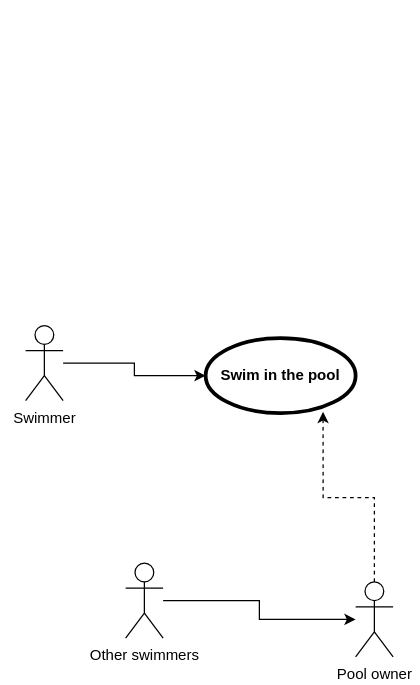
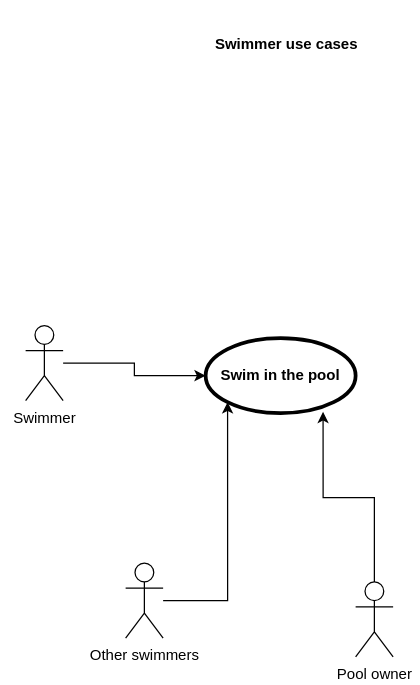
none -> (287, 44)
(351, 498) -> (351, 498)
(277, 619) -> (228, 507)
